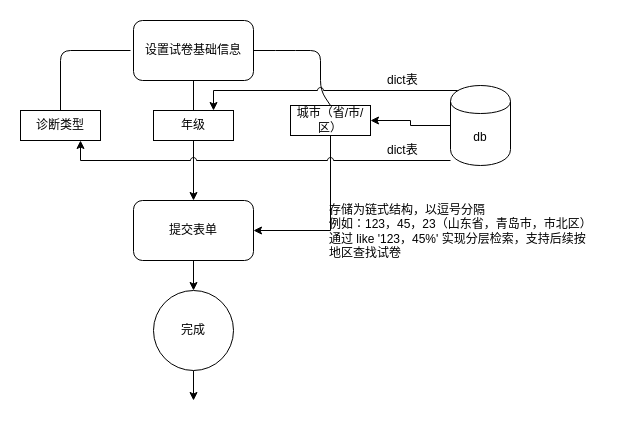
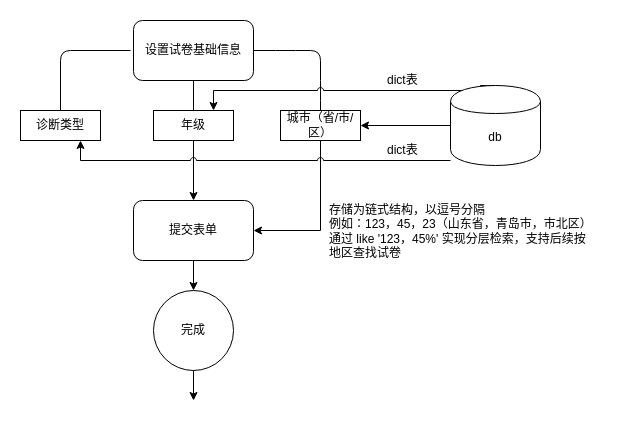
(331, 121) -> (321, 126)
(481, 126) -> (496, 126)
